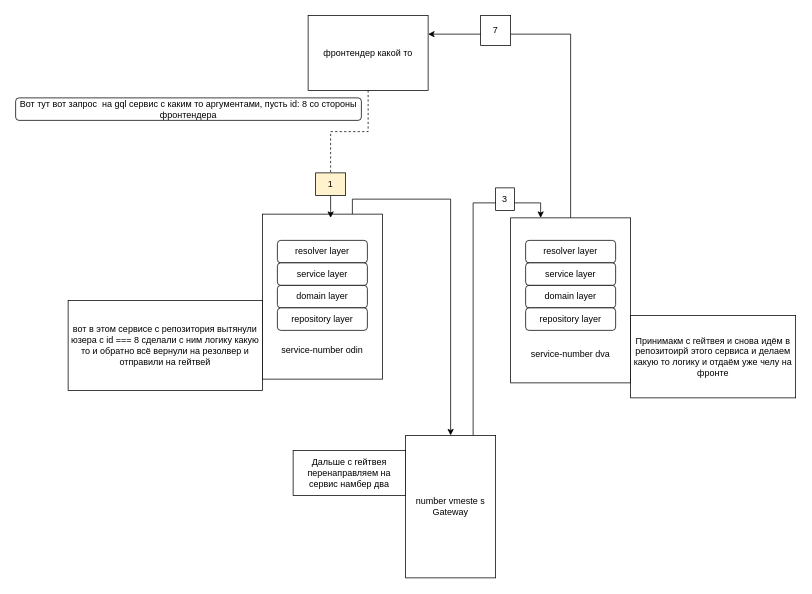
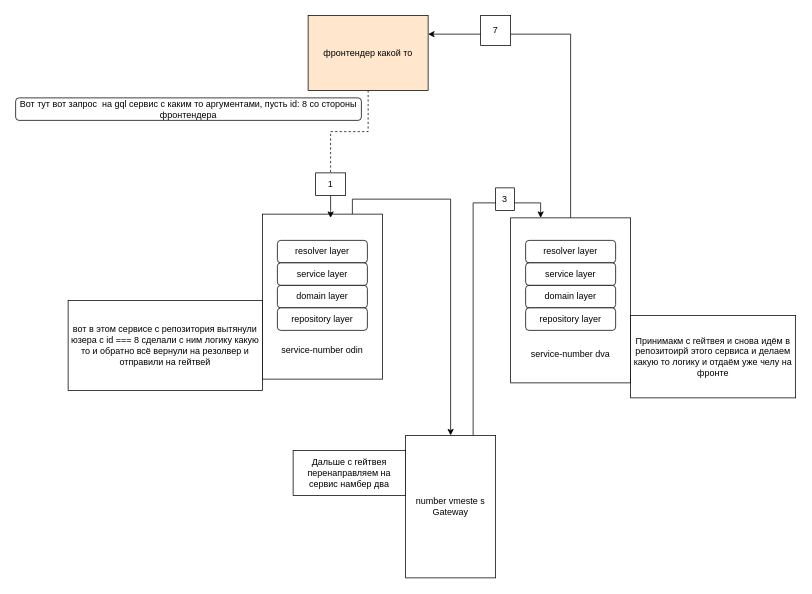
(368, 53) -> (368, 53)
(330, 184) -> (330, 184)
